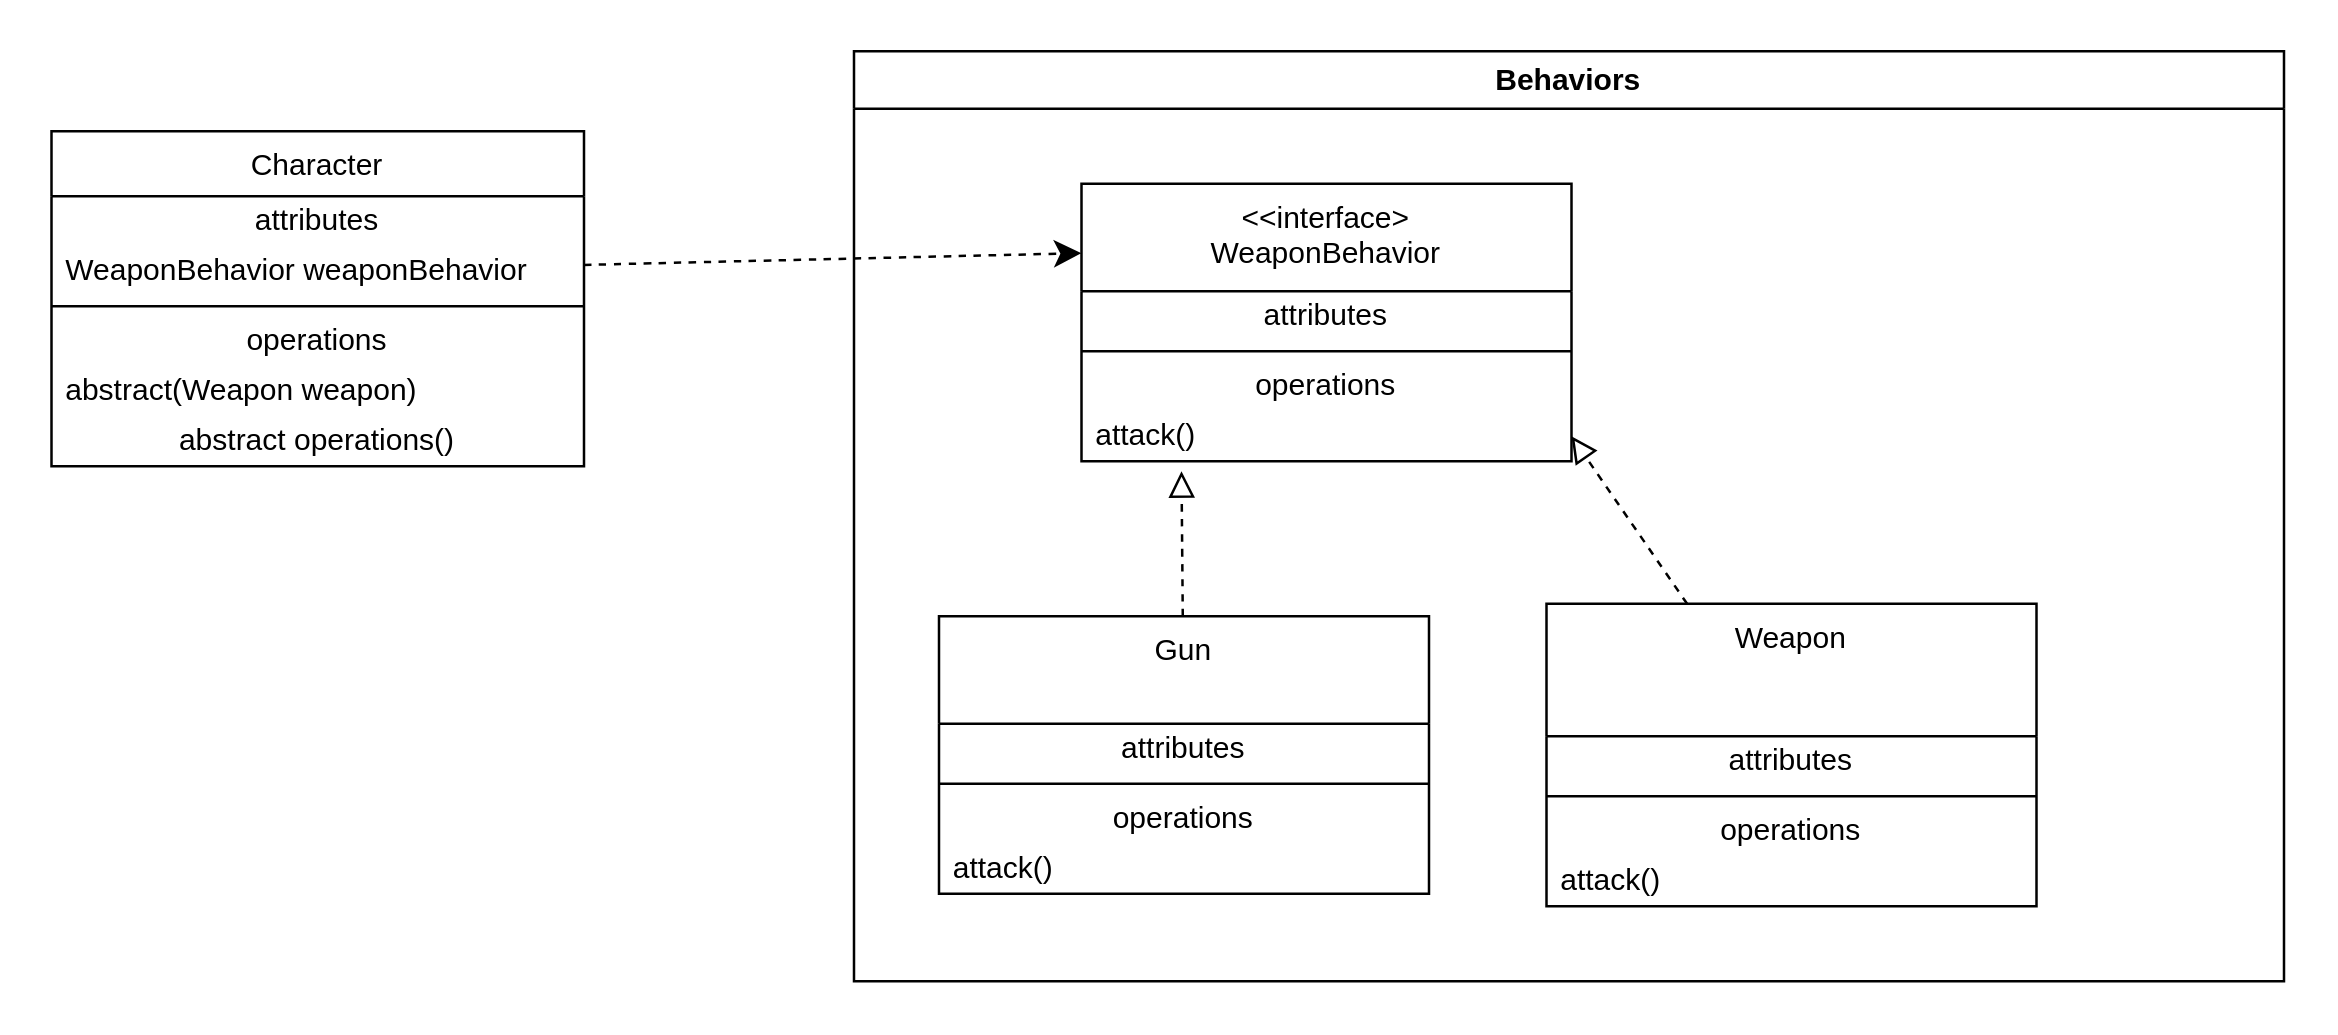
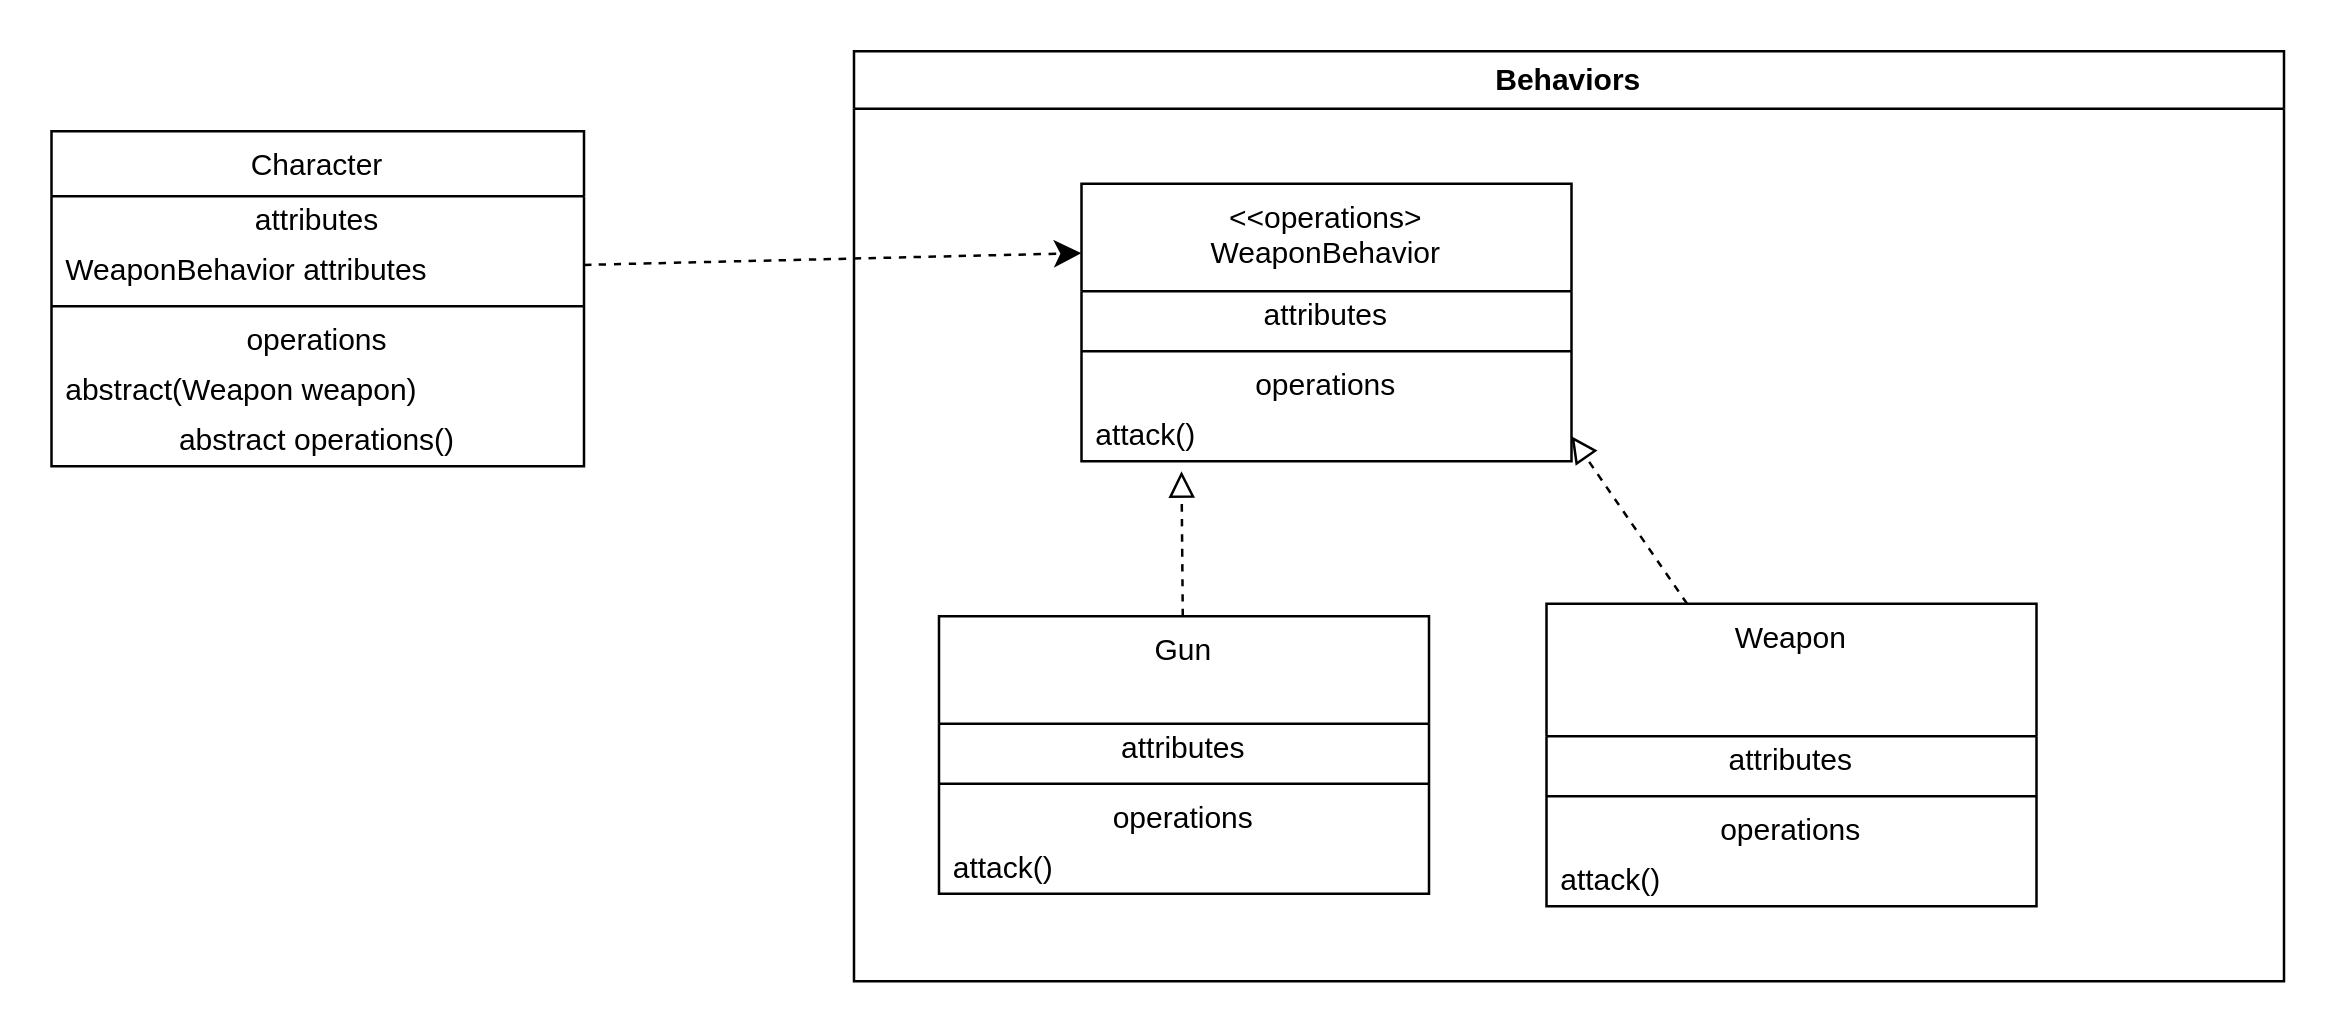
(1326, 237) -> (1326, 237)
(298, 271) -> (265, 271)
